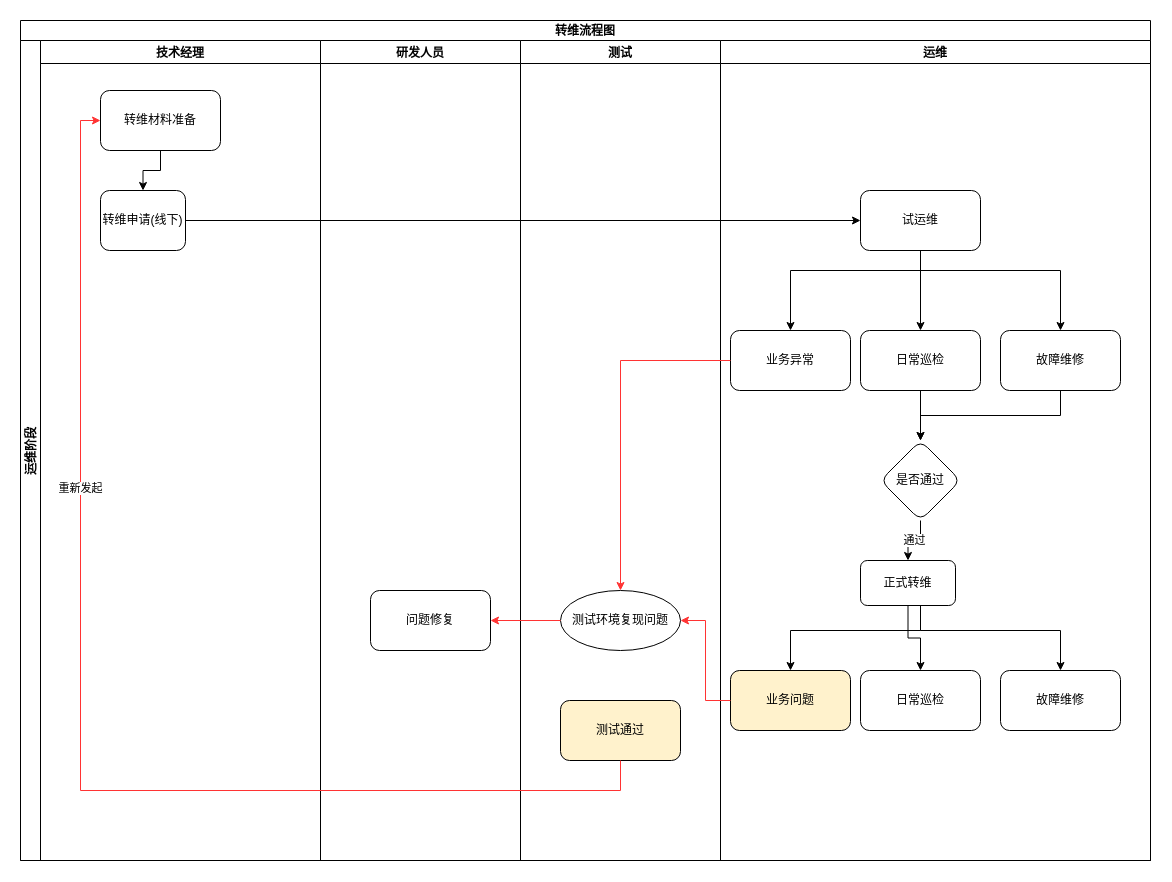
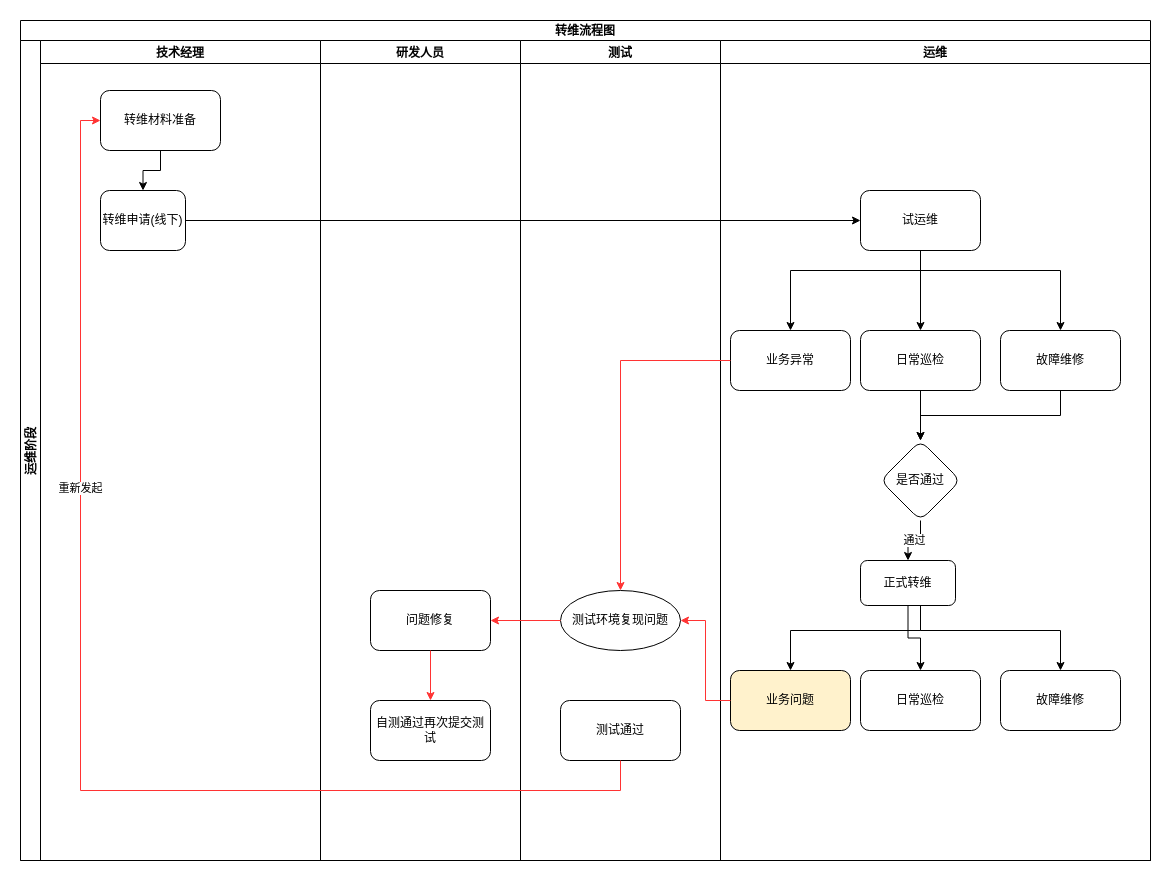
none -> (431, 672)
none -> (431, 731)
(621, 731) -> (621, 731)
